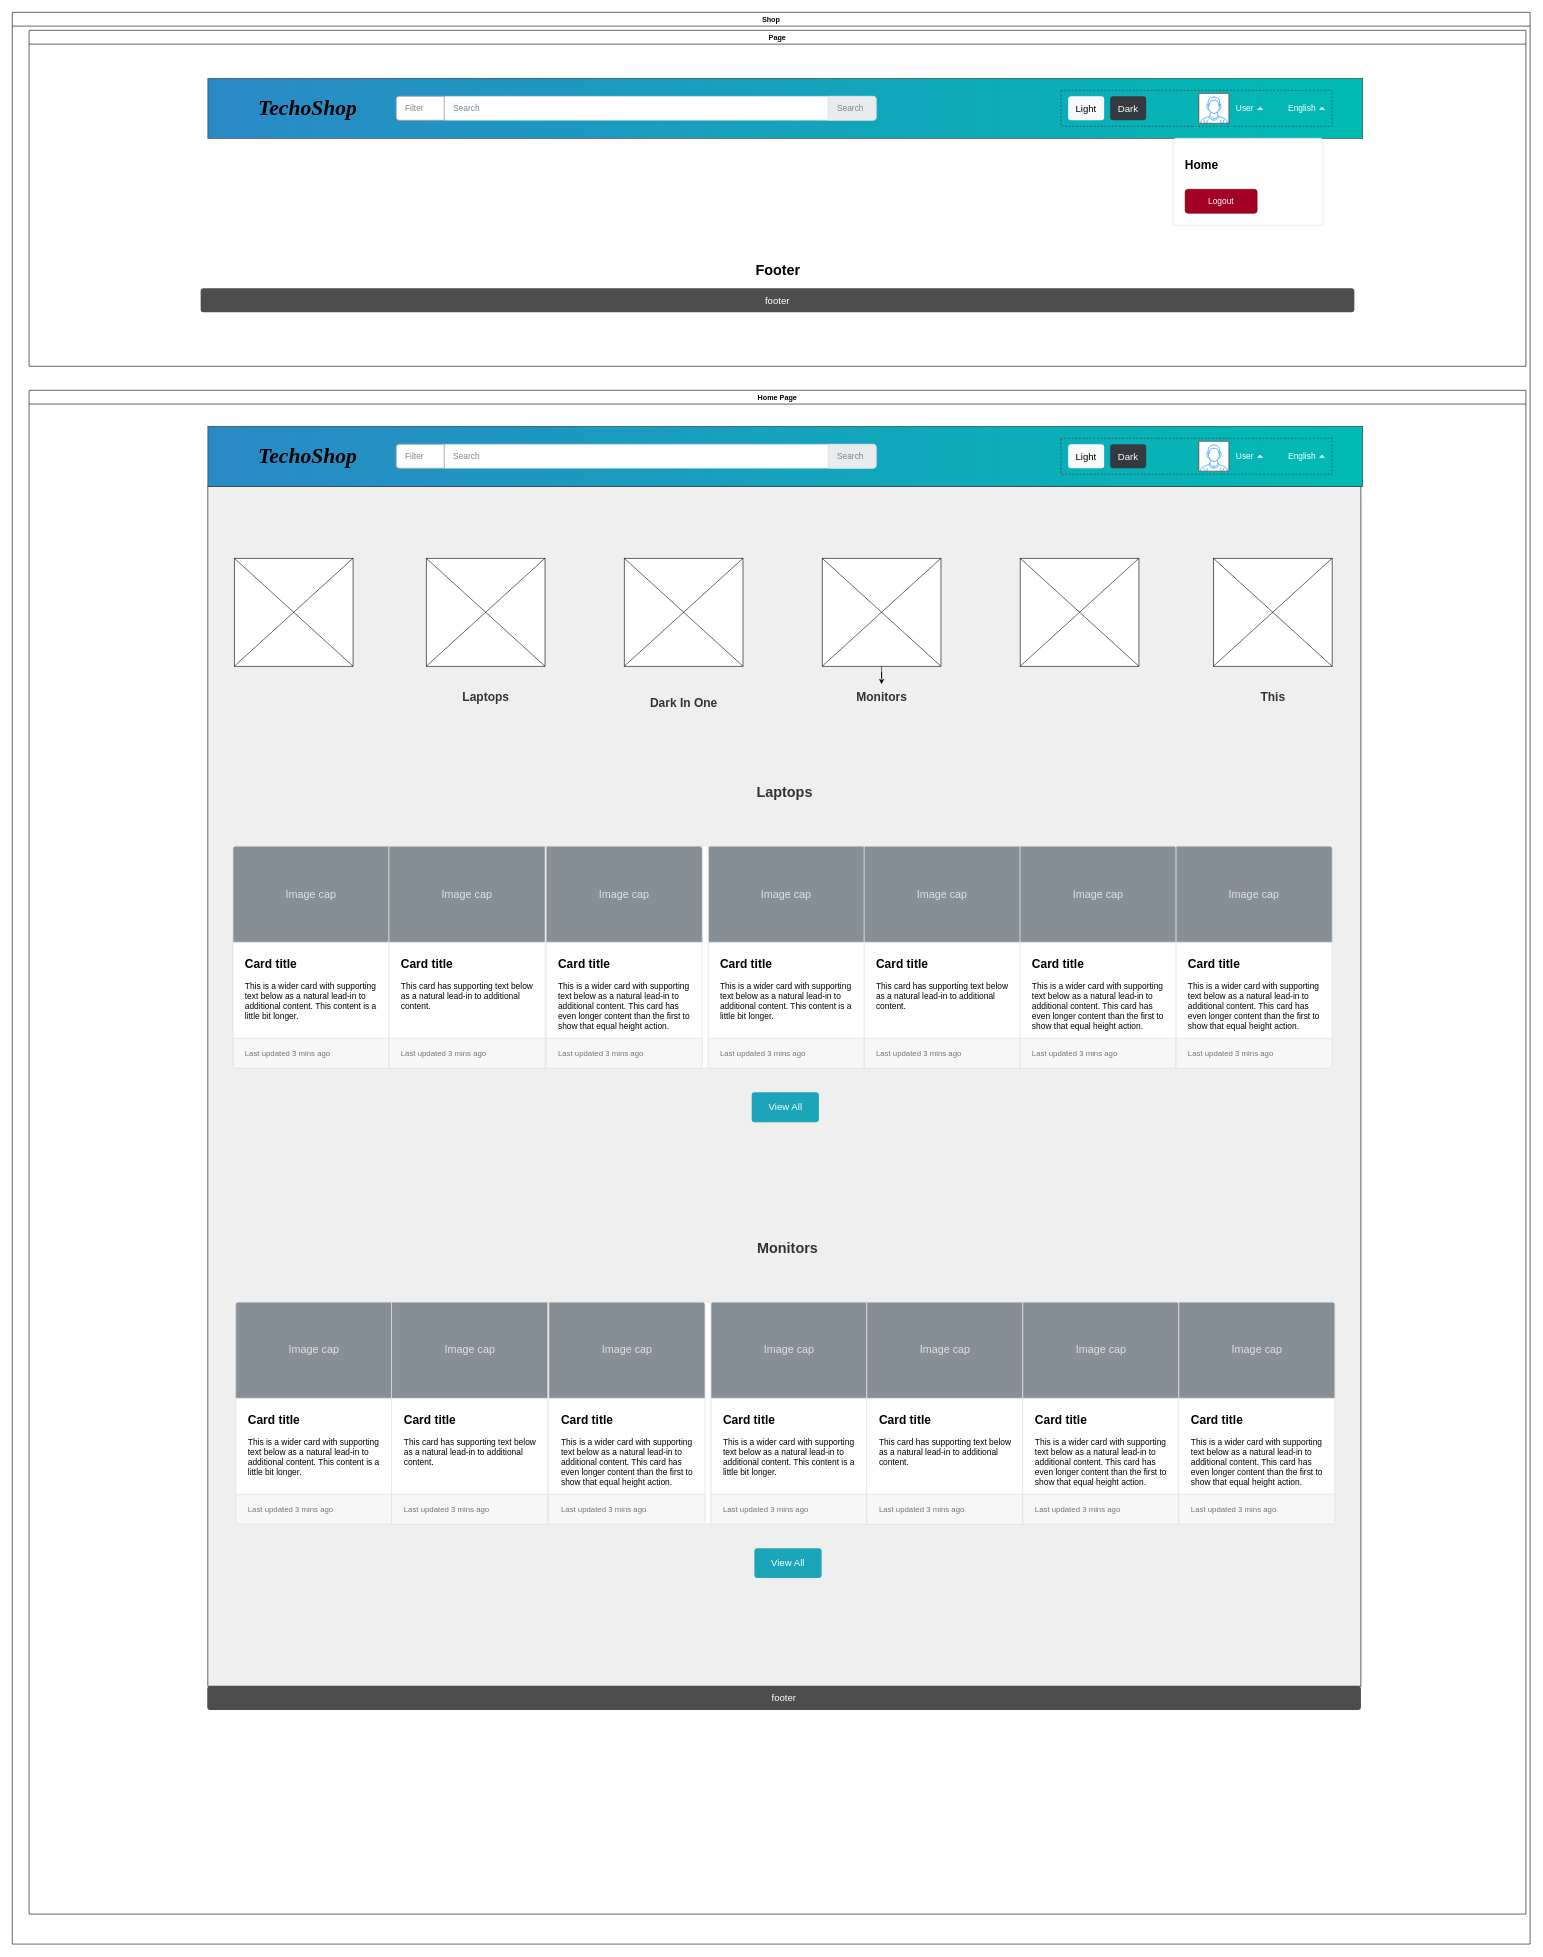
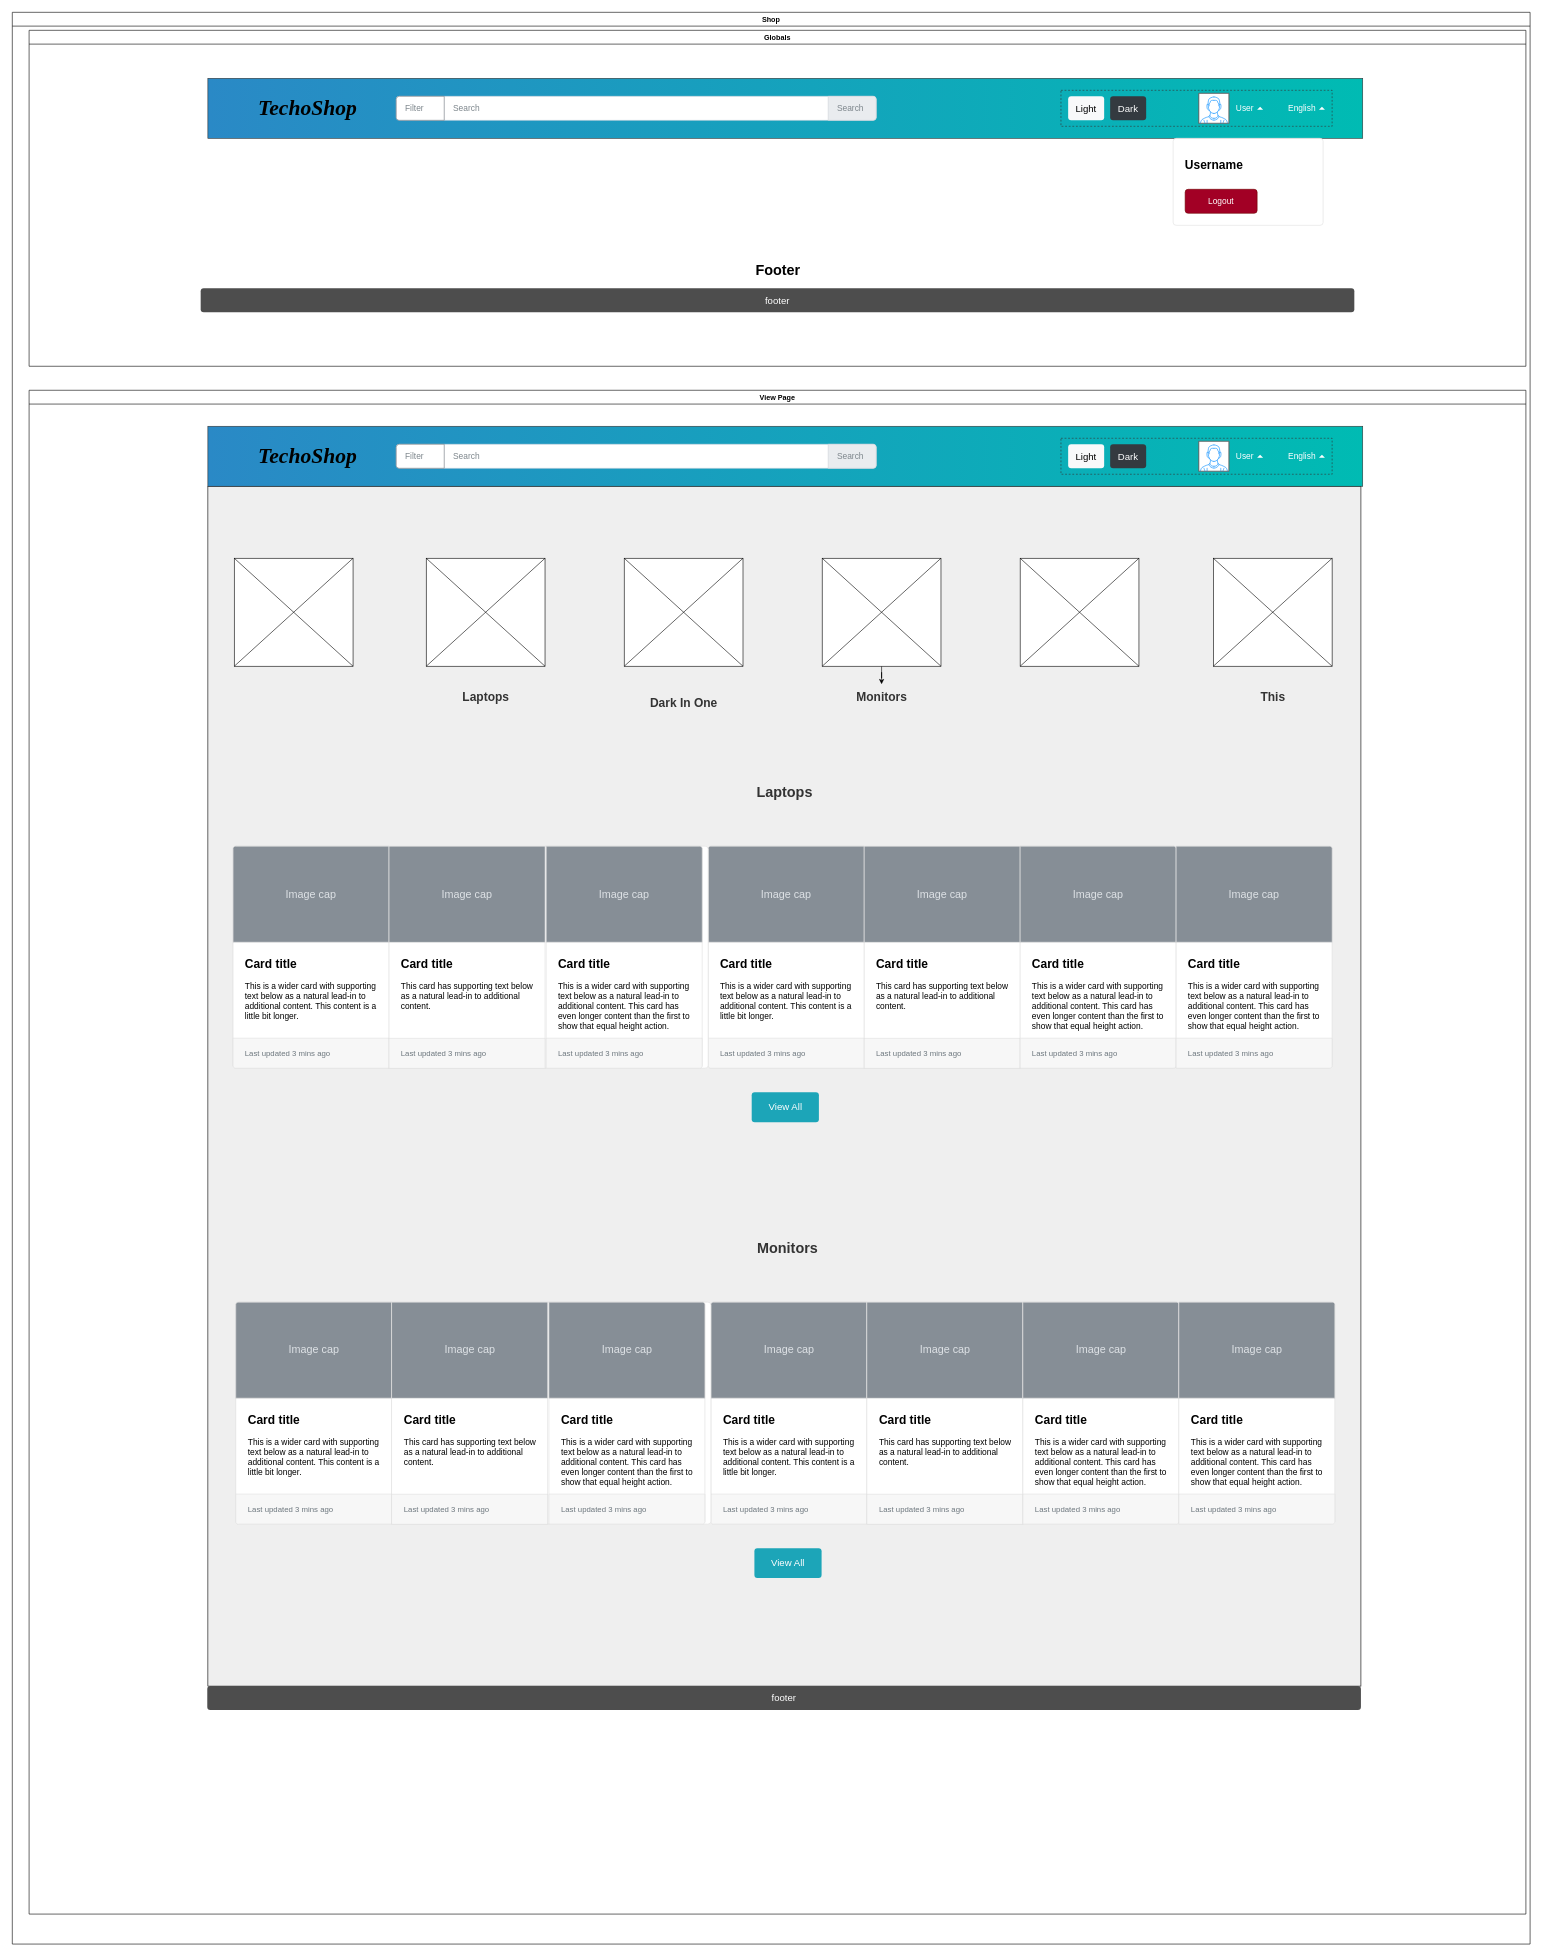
(778, 38) -> (778, 38)
(1195, 178) -> (1204, 178)
(778, 398) -> (778, 398)
